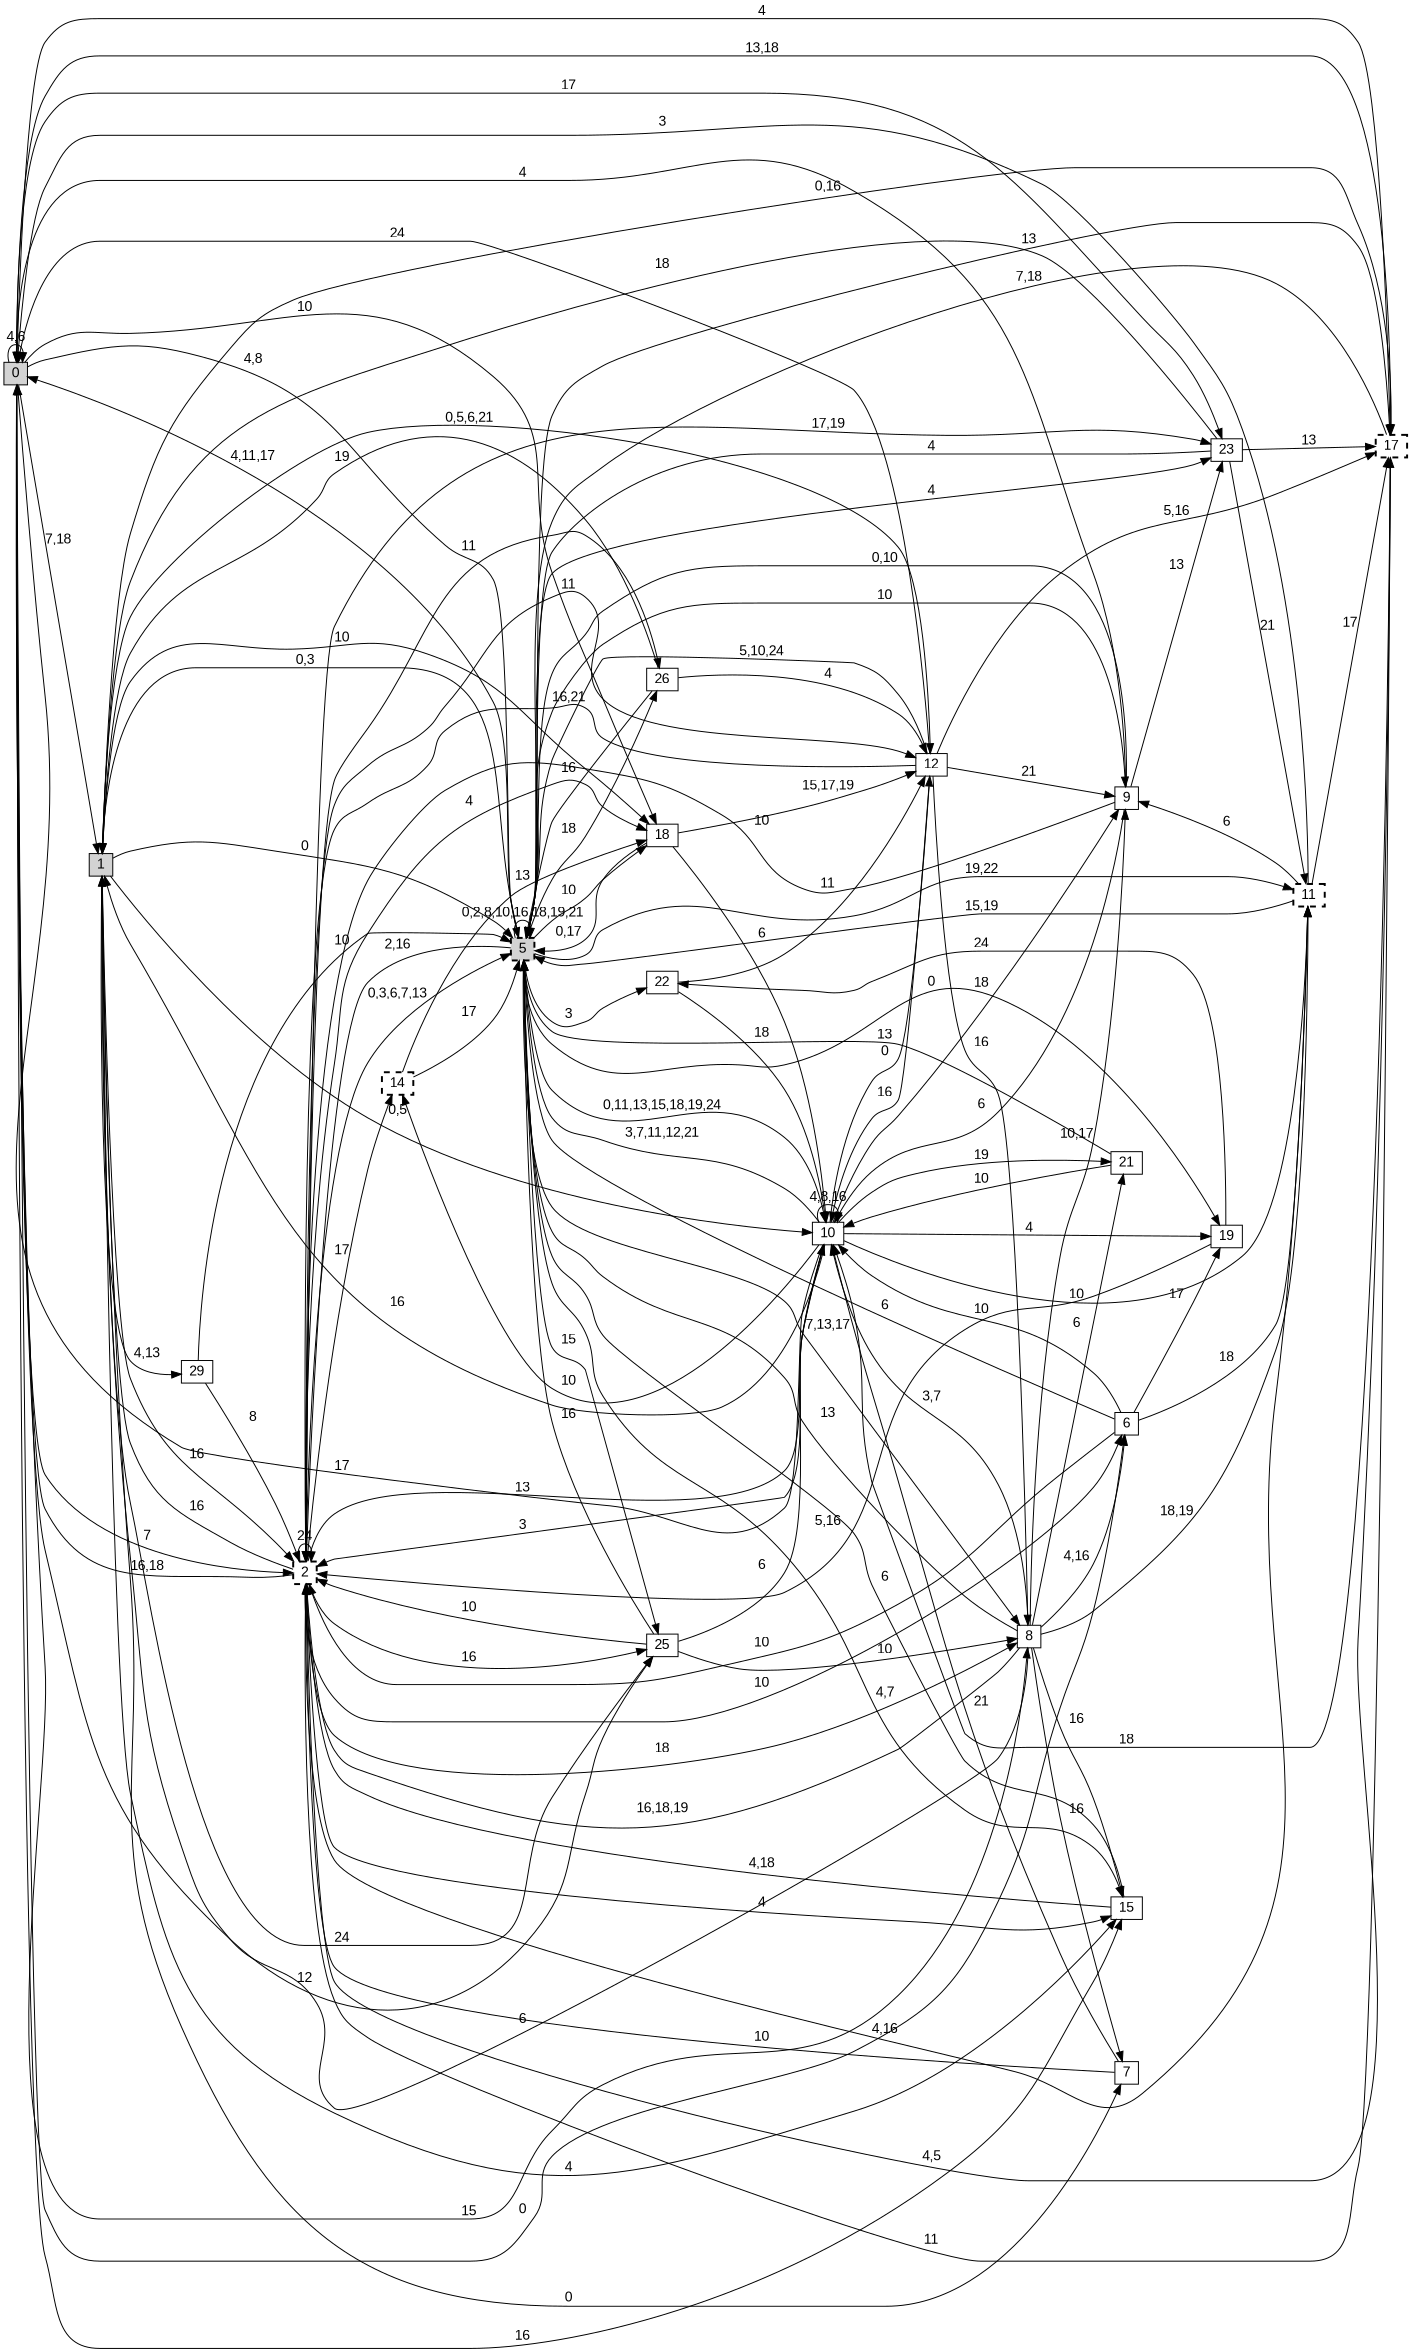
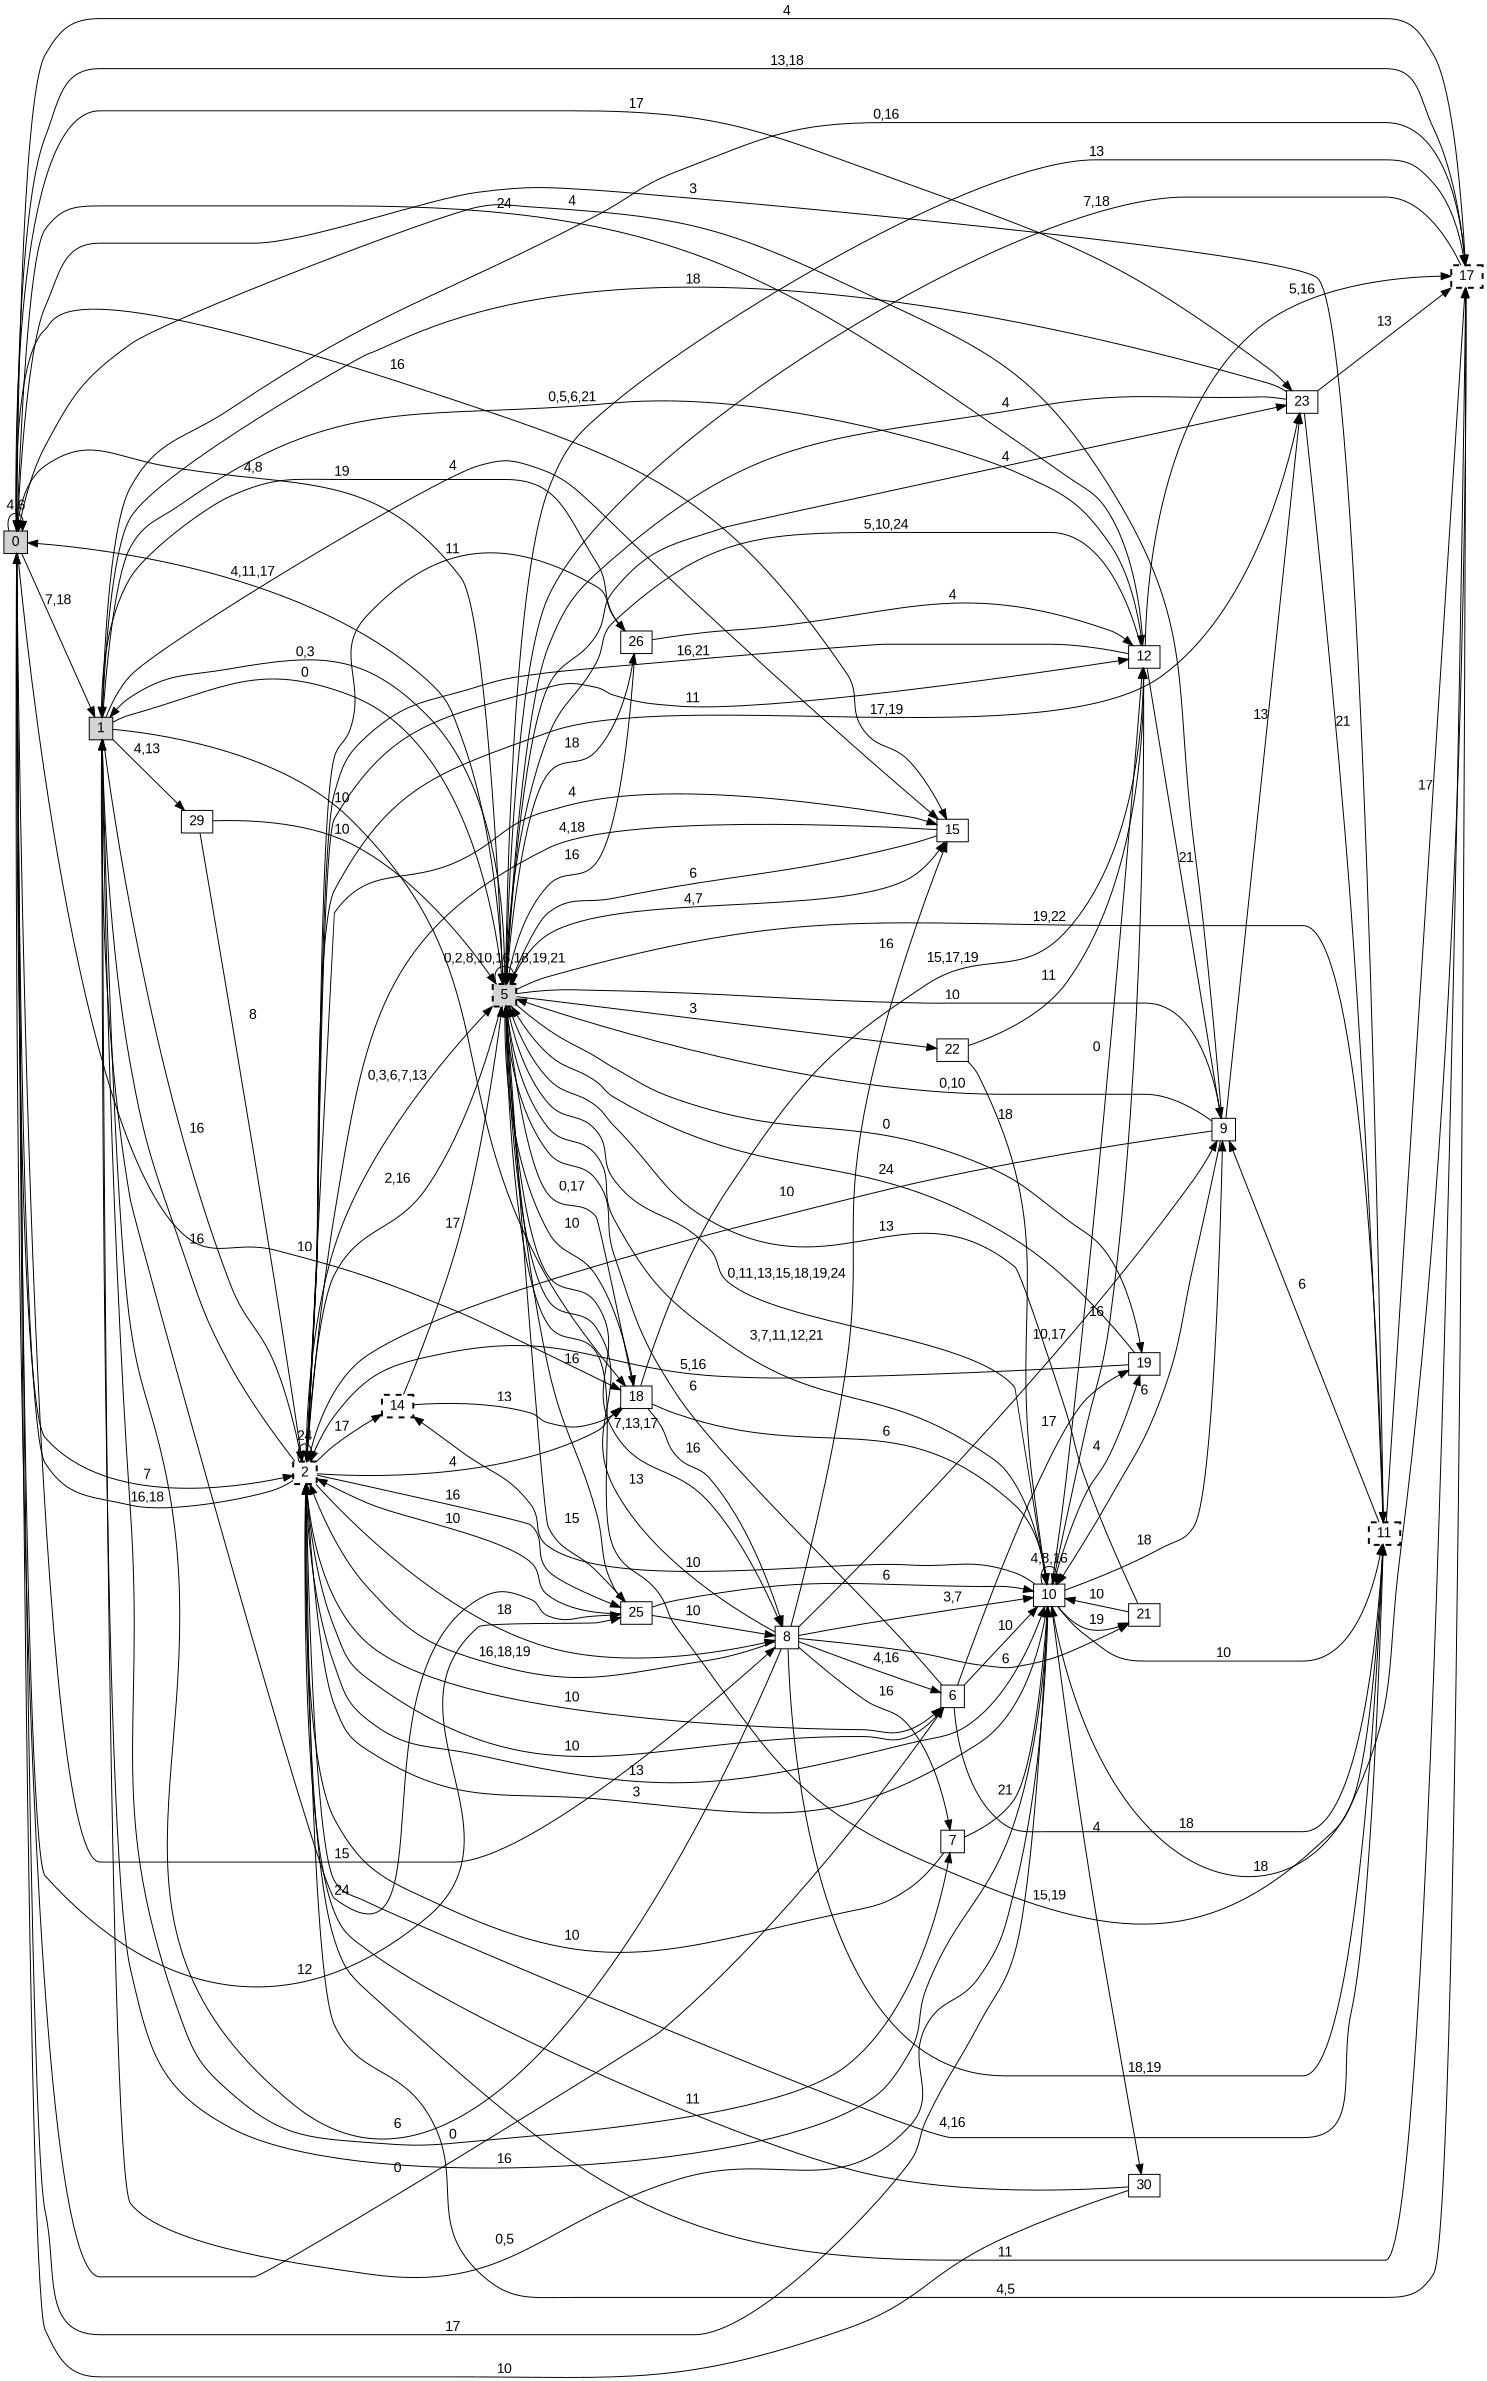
(1068, 951) -> (833, 1171)
(1012, 1210) -> (728, 1502)
none -> (1144, 2186)
